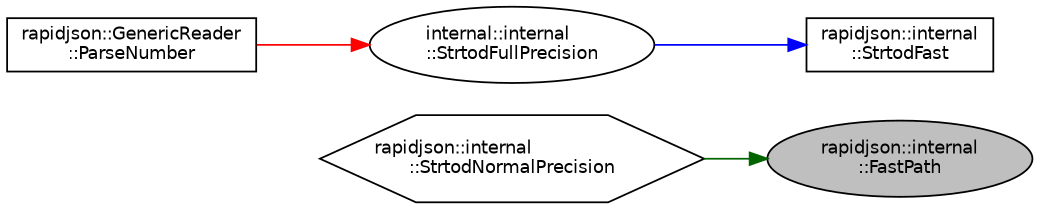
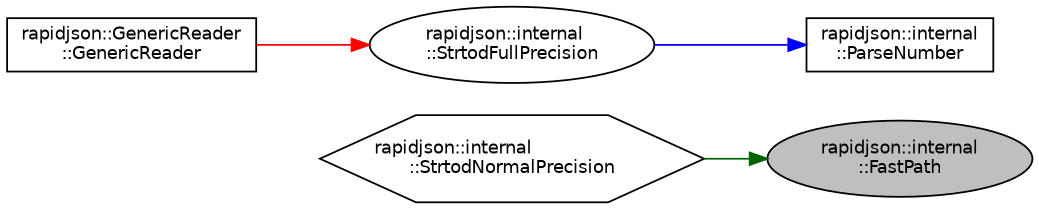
(132, 45) -> (132, 45)
(512, 45) -> (512, 45)
(900, 45) -> (900, 45)
